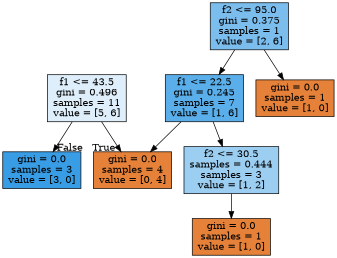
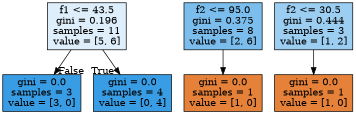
(249, 26) -> (223, 26)
(87, 98) -> (87, 26)
(204, 98) -> none
(132, 170) -> (132, 93)
(231, 170) -> (314, 26)
